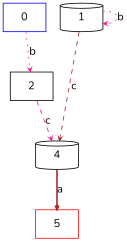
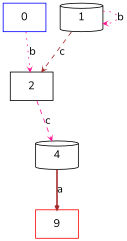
(70, 84) -> (58, 50)
(57, 224) -> (57, 224)
